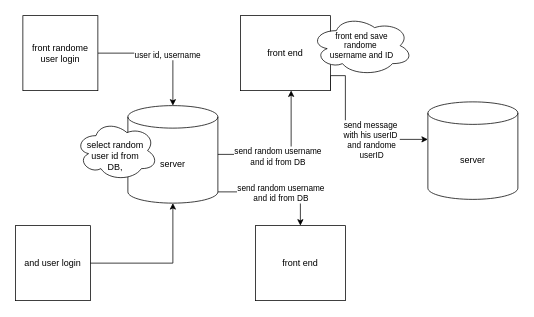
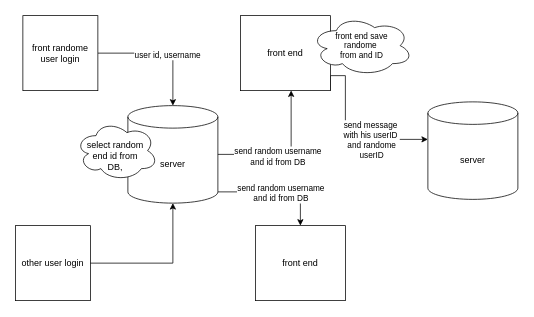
(362, 45) -> (362, 45)
(117, 150) -> (117, 150)
(53, 263) -> (53, 263)
